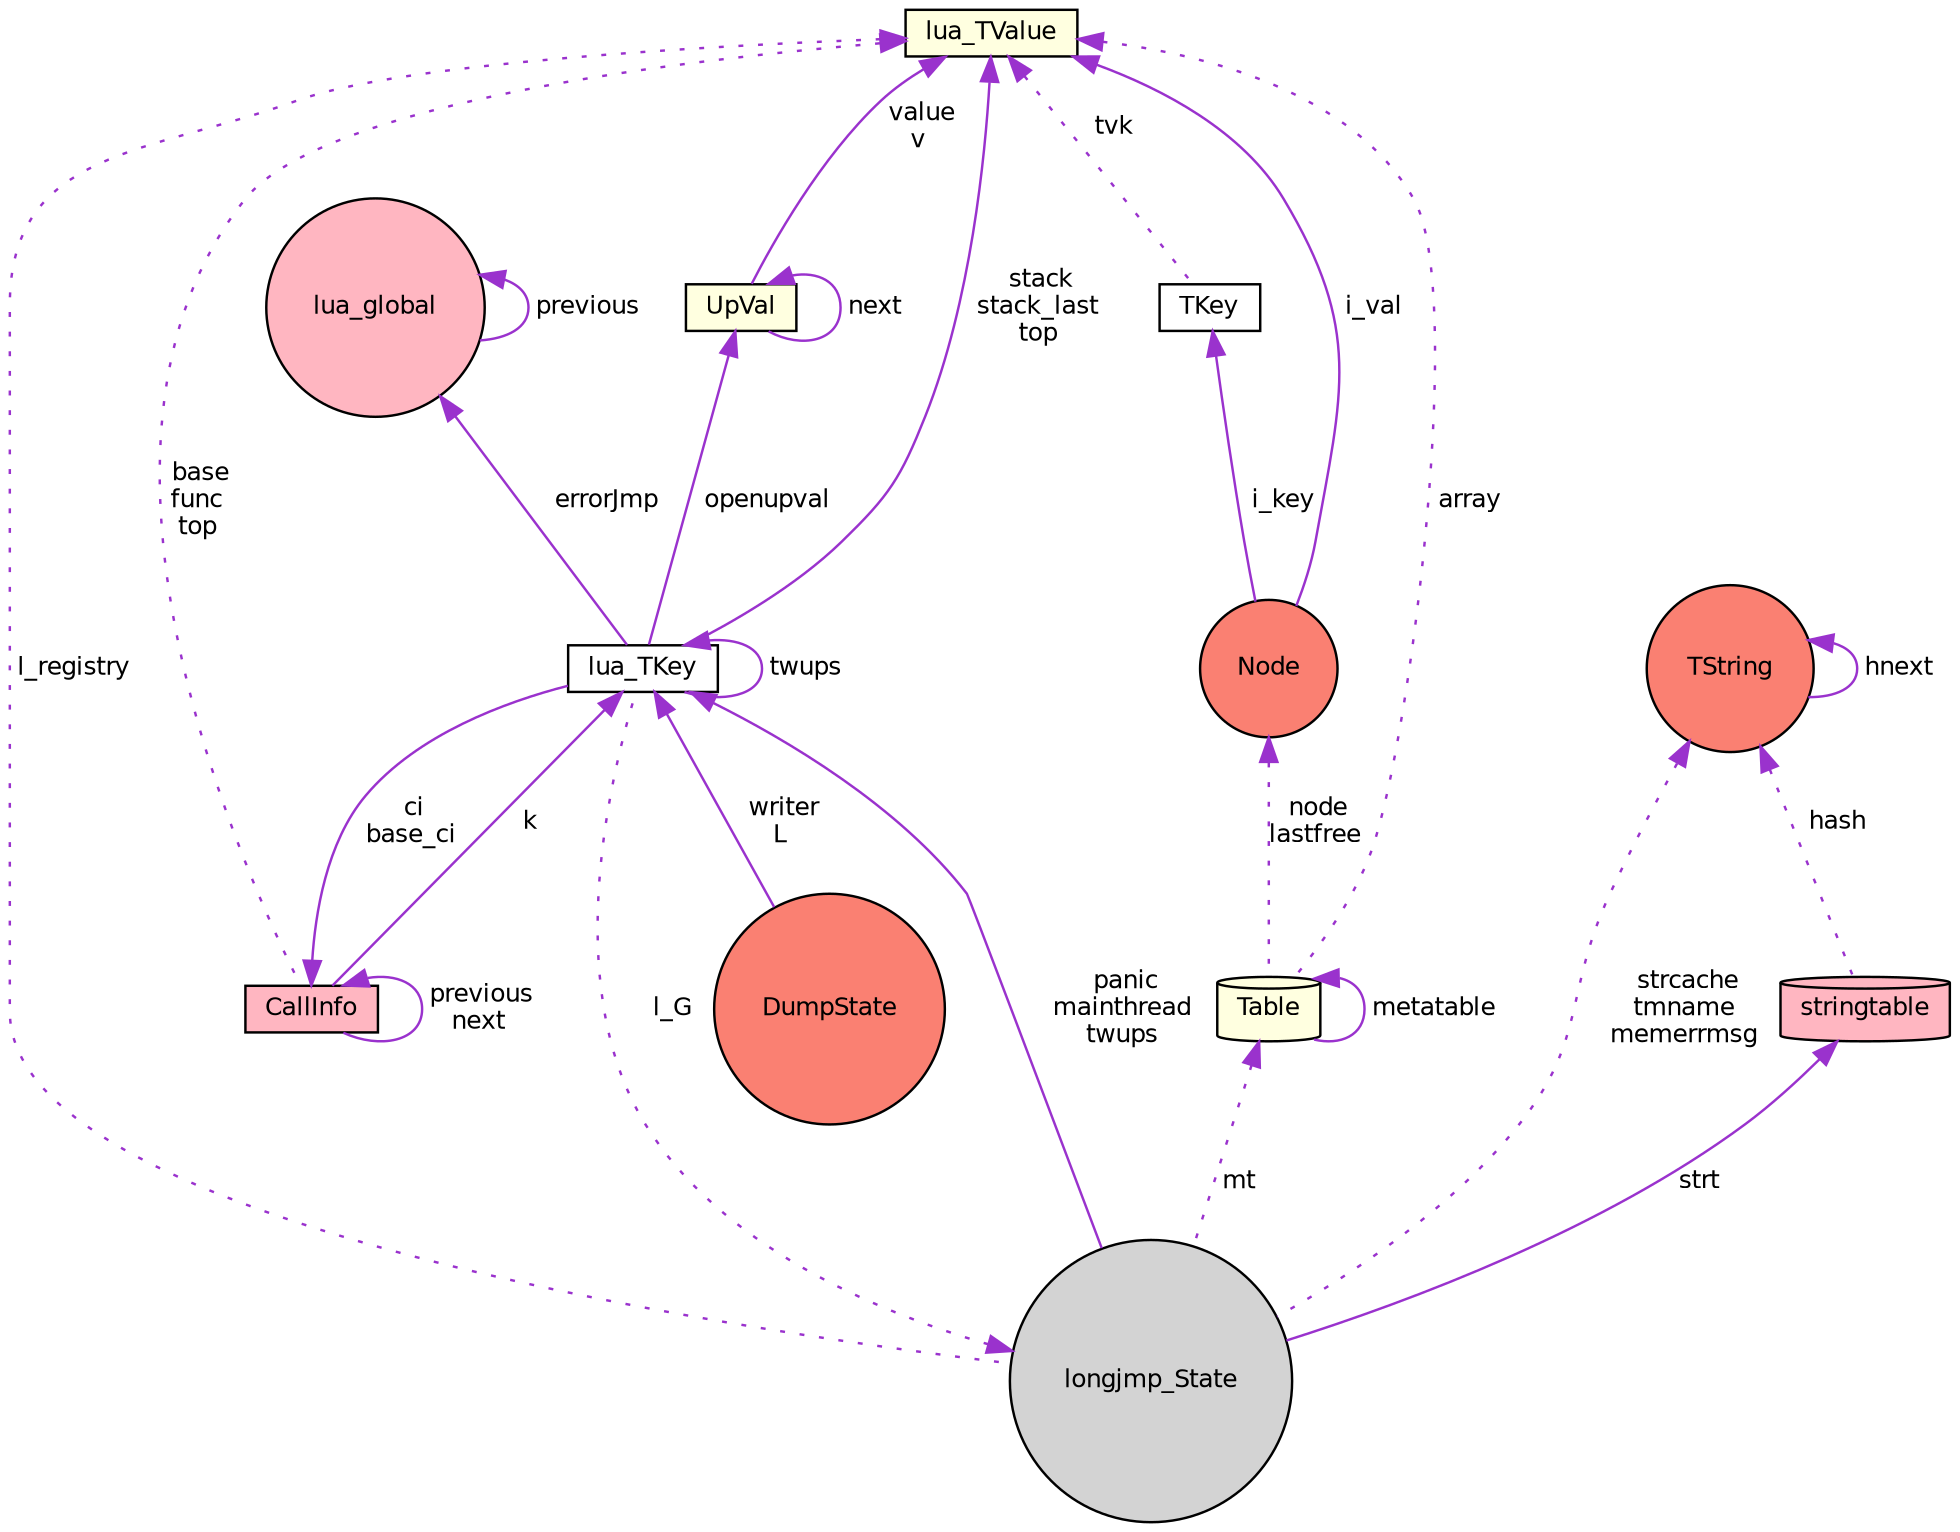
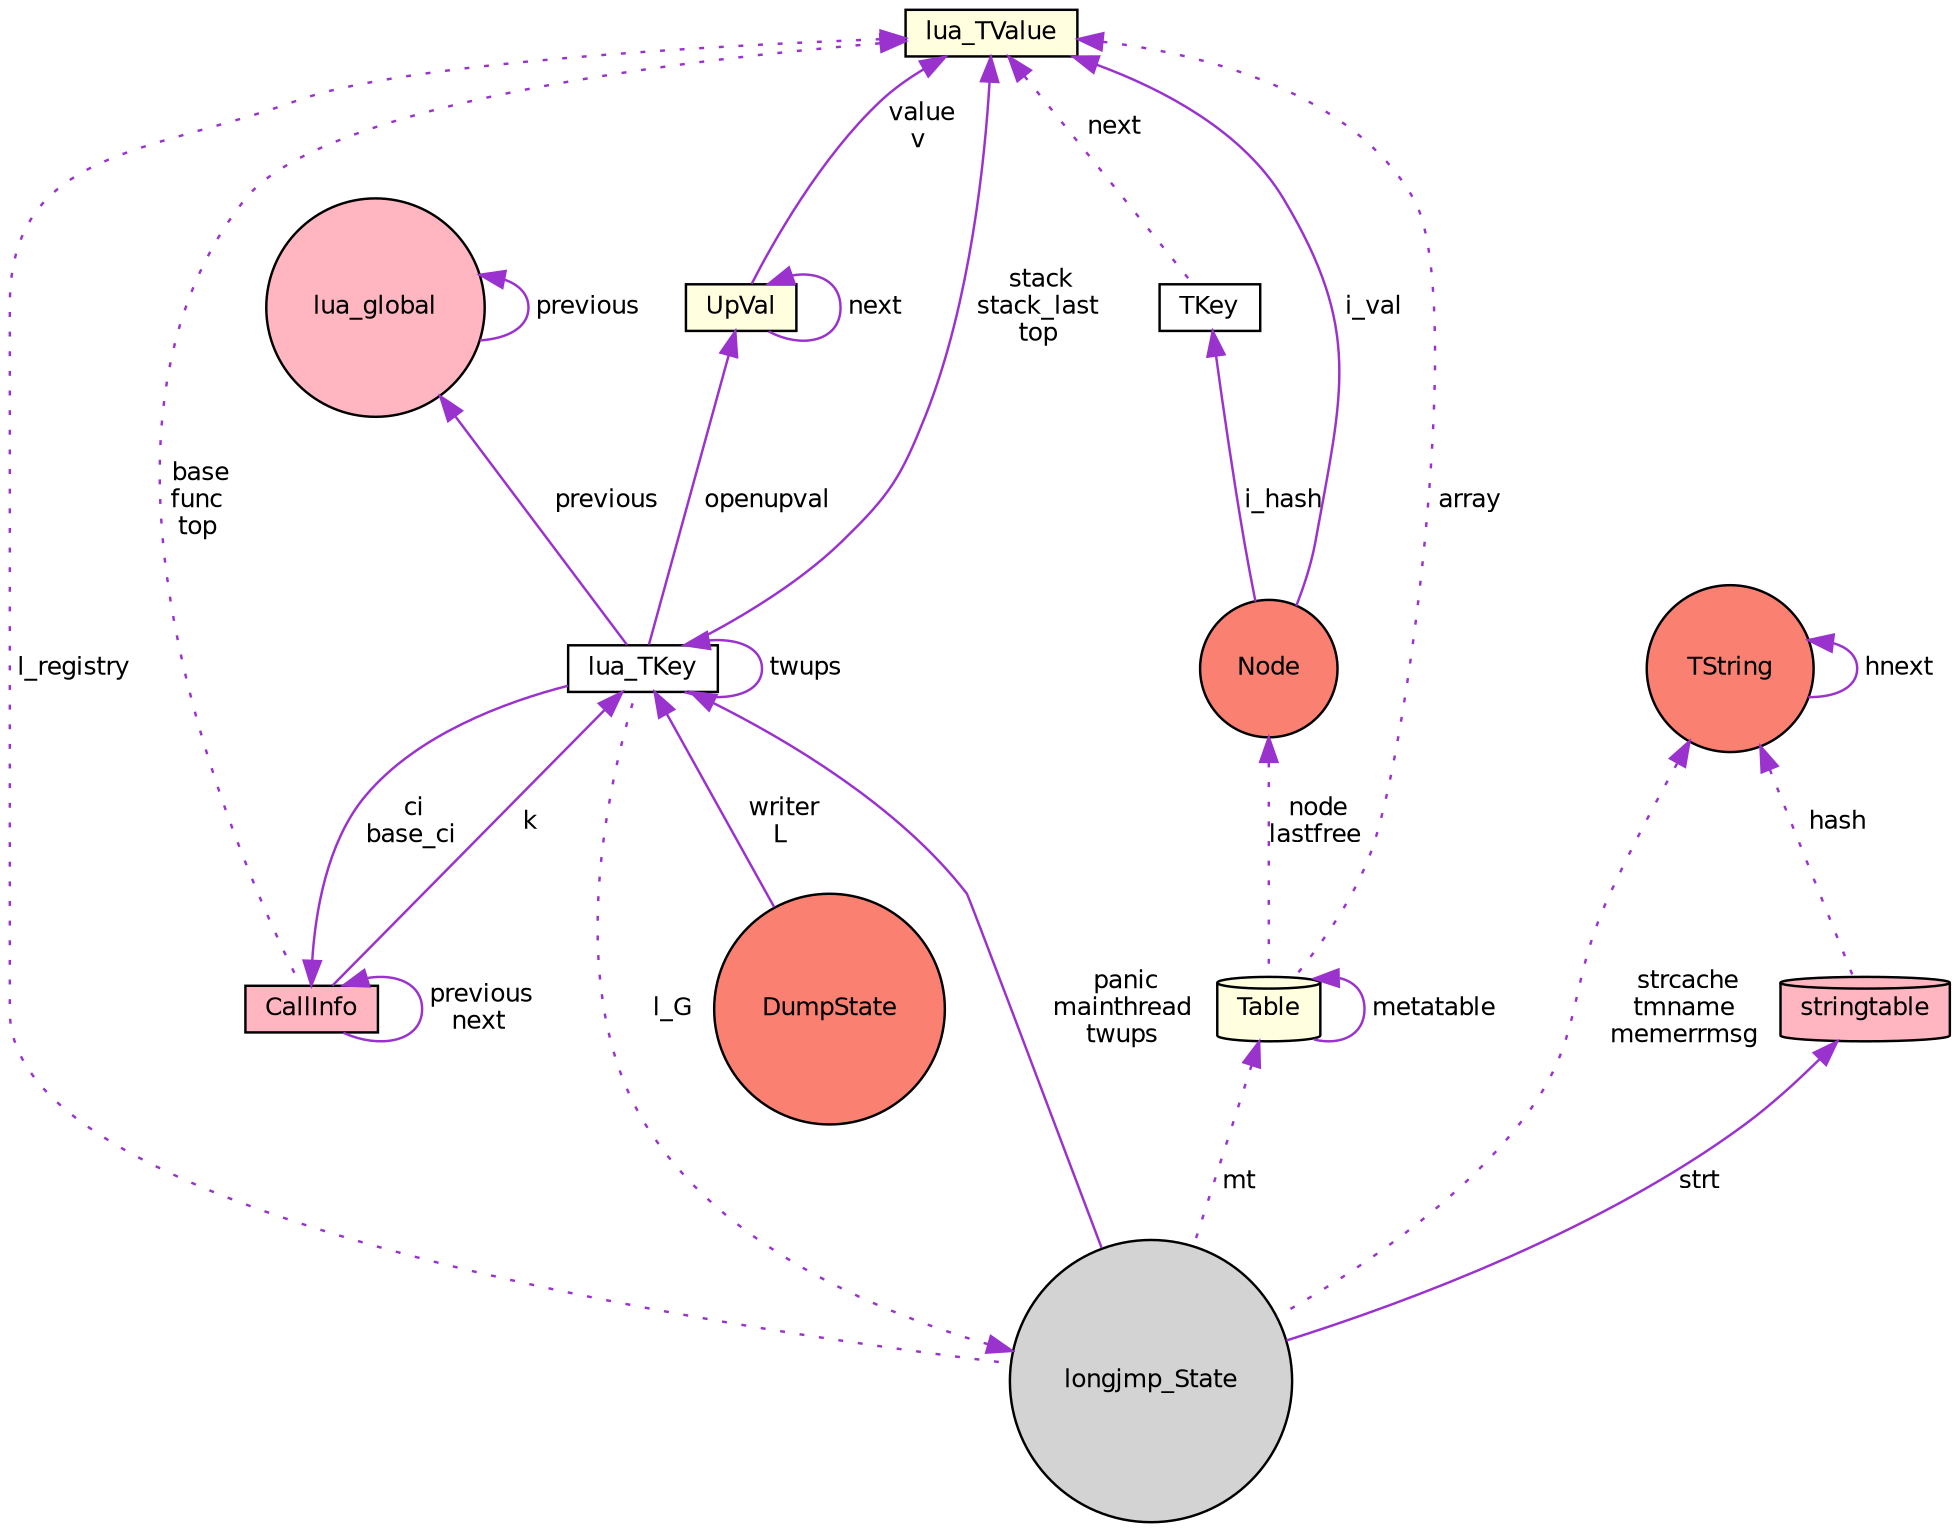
(1111, 128) -> (1111, 128)
(604, 501) -> (604, 501)
(1280, 501) -> (1280, 501)
